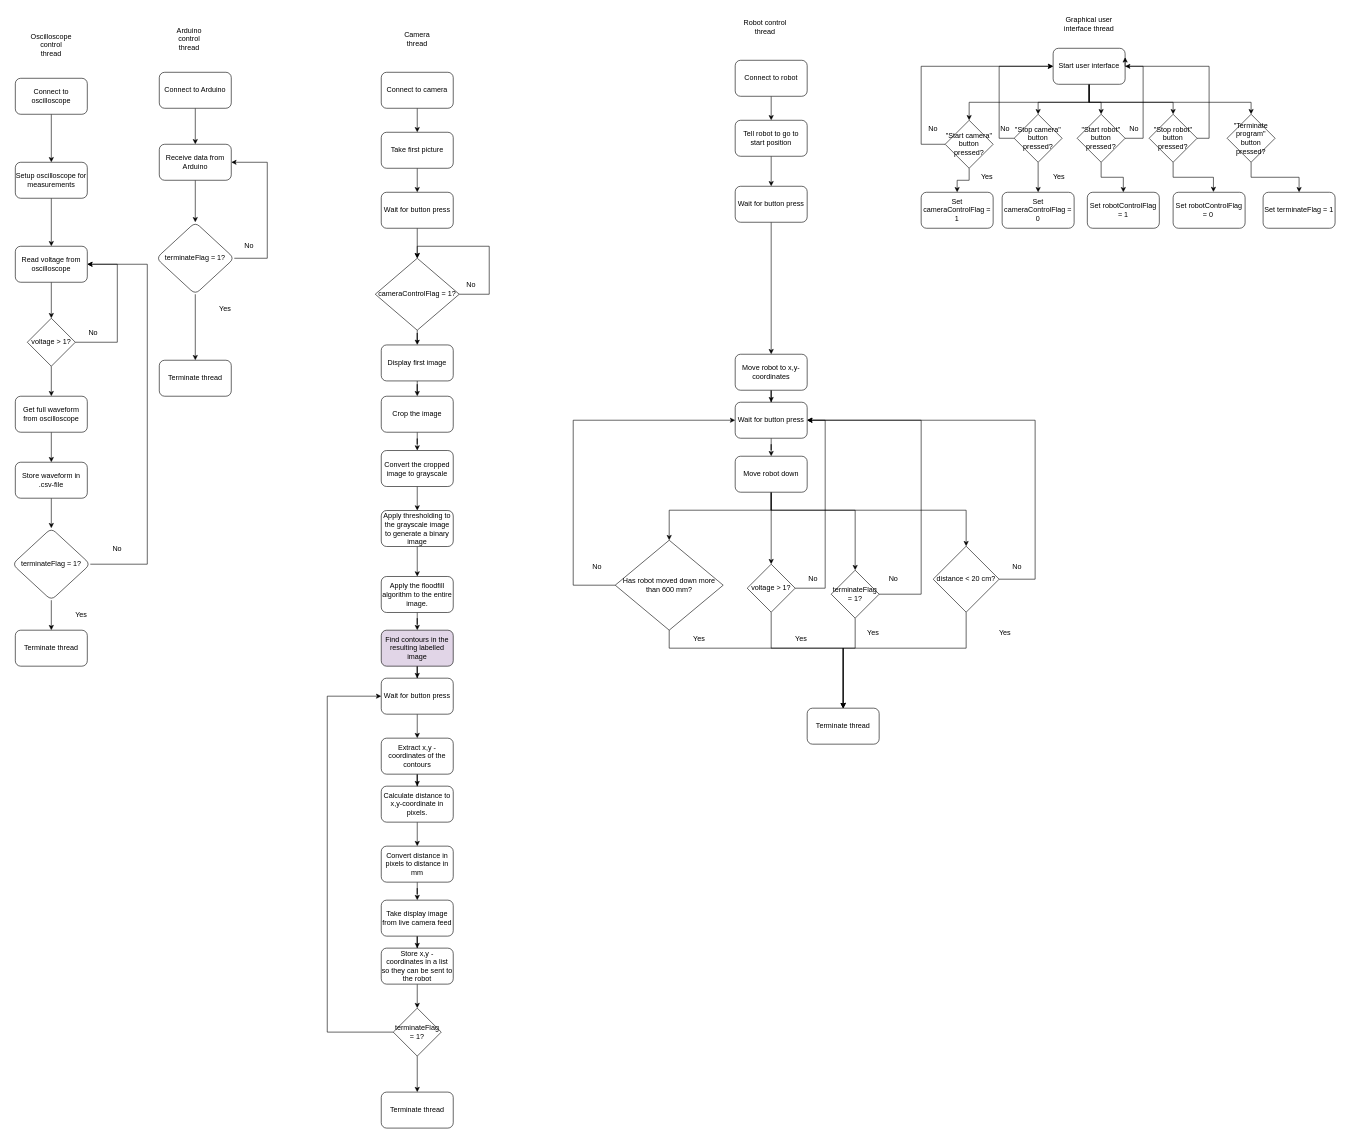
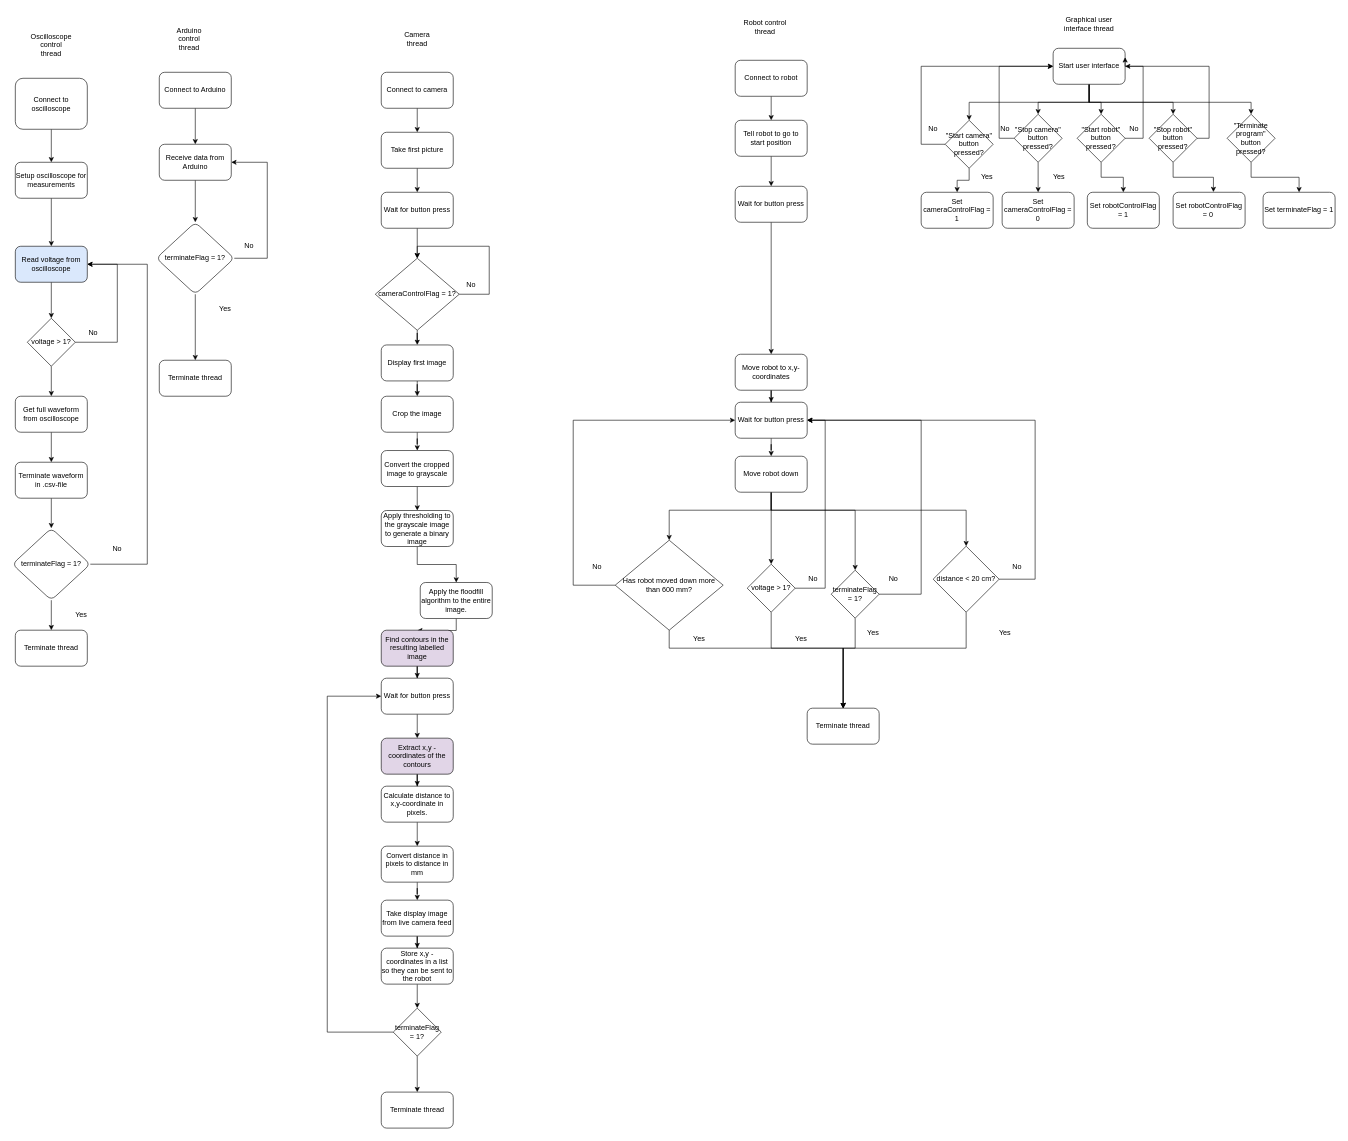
(51, 96) -> (51, 104)
(51, 264) -> (51, 264)
(51, 480) -> (51, 480)
(417, 595) -> (456, 601)
(417, 756) -> (417, 756)
